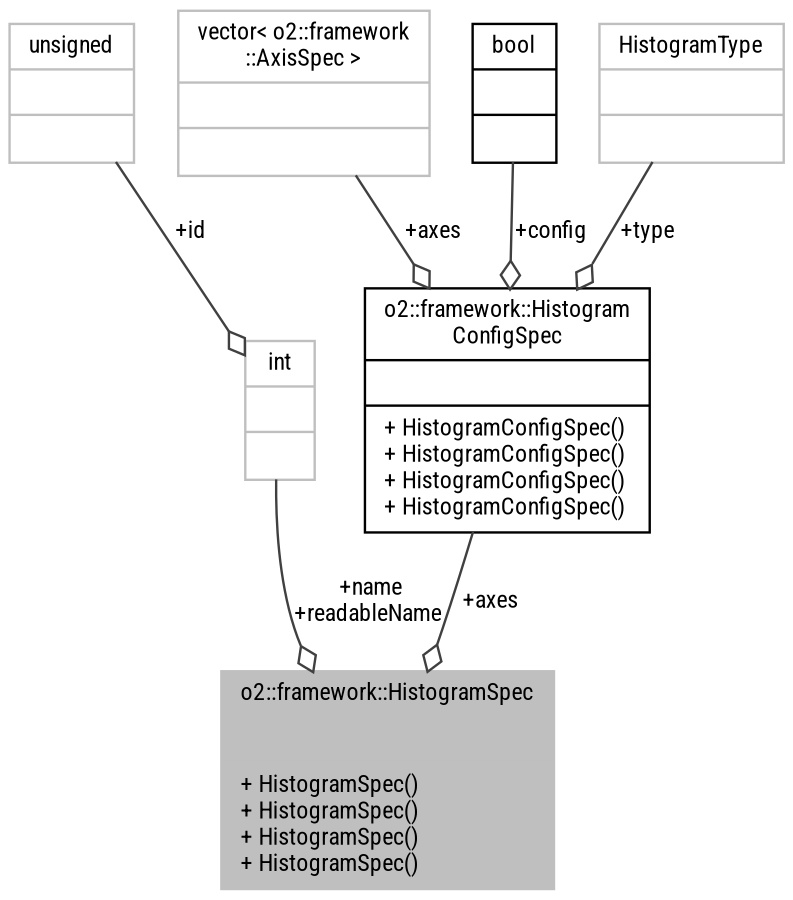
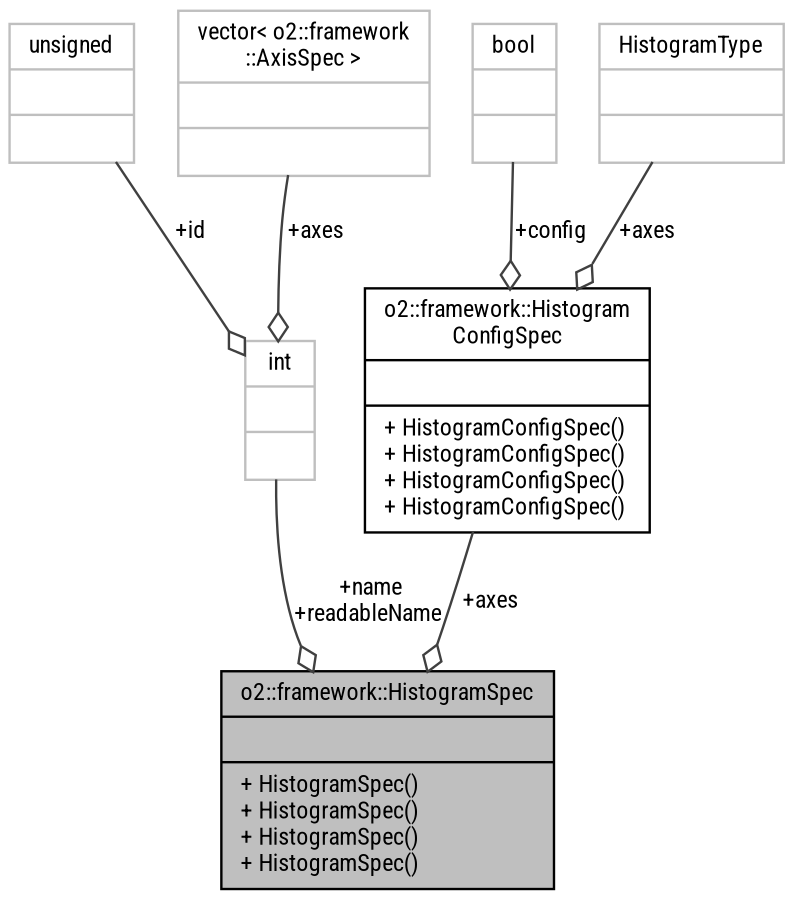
(515, 93) -> (515, 93)
(385, 220) -> (280, 244)
(645, 232) -> (645, 232)
(388, 780) -> (388, 780)
